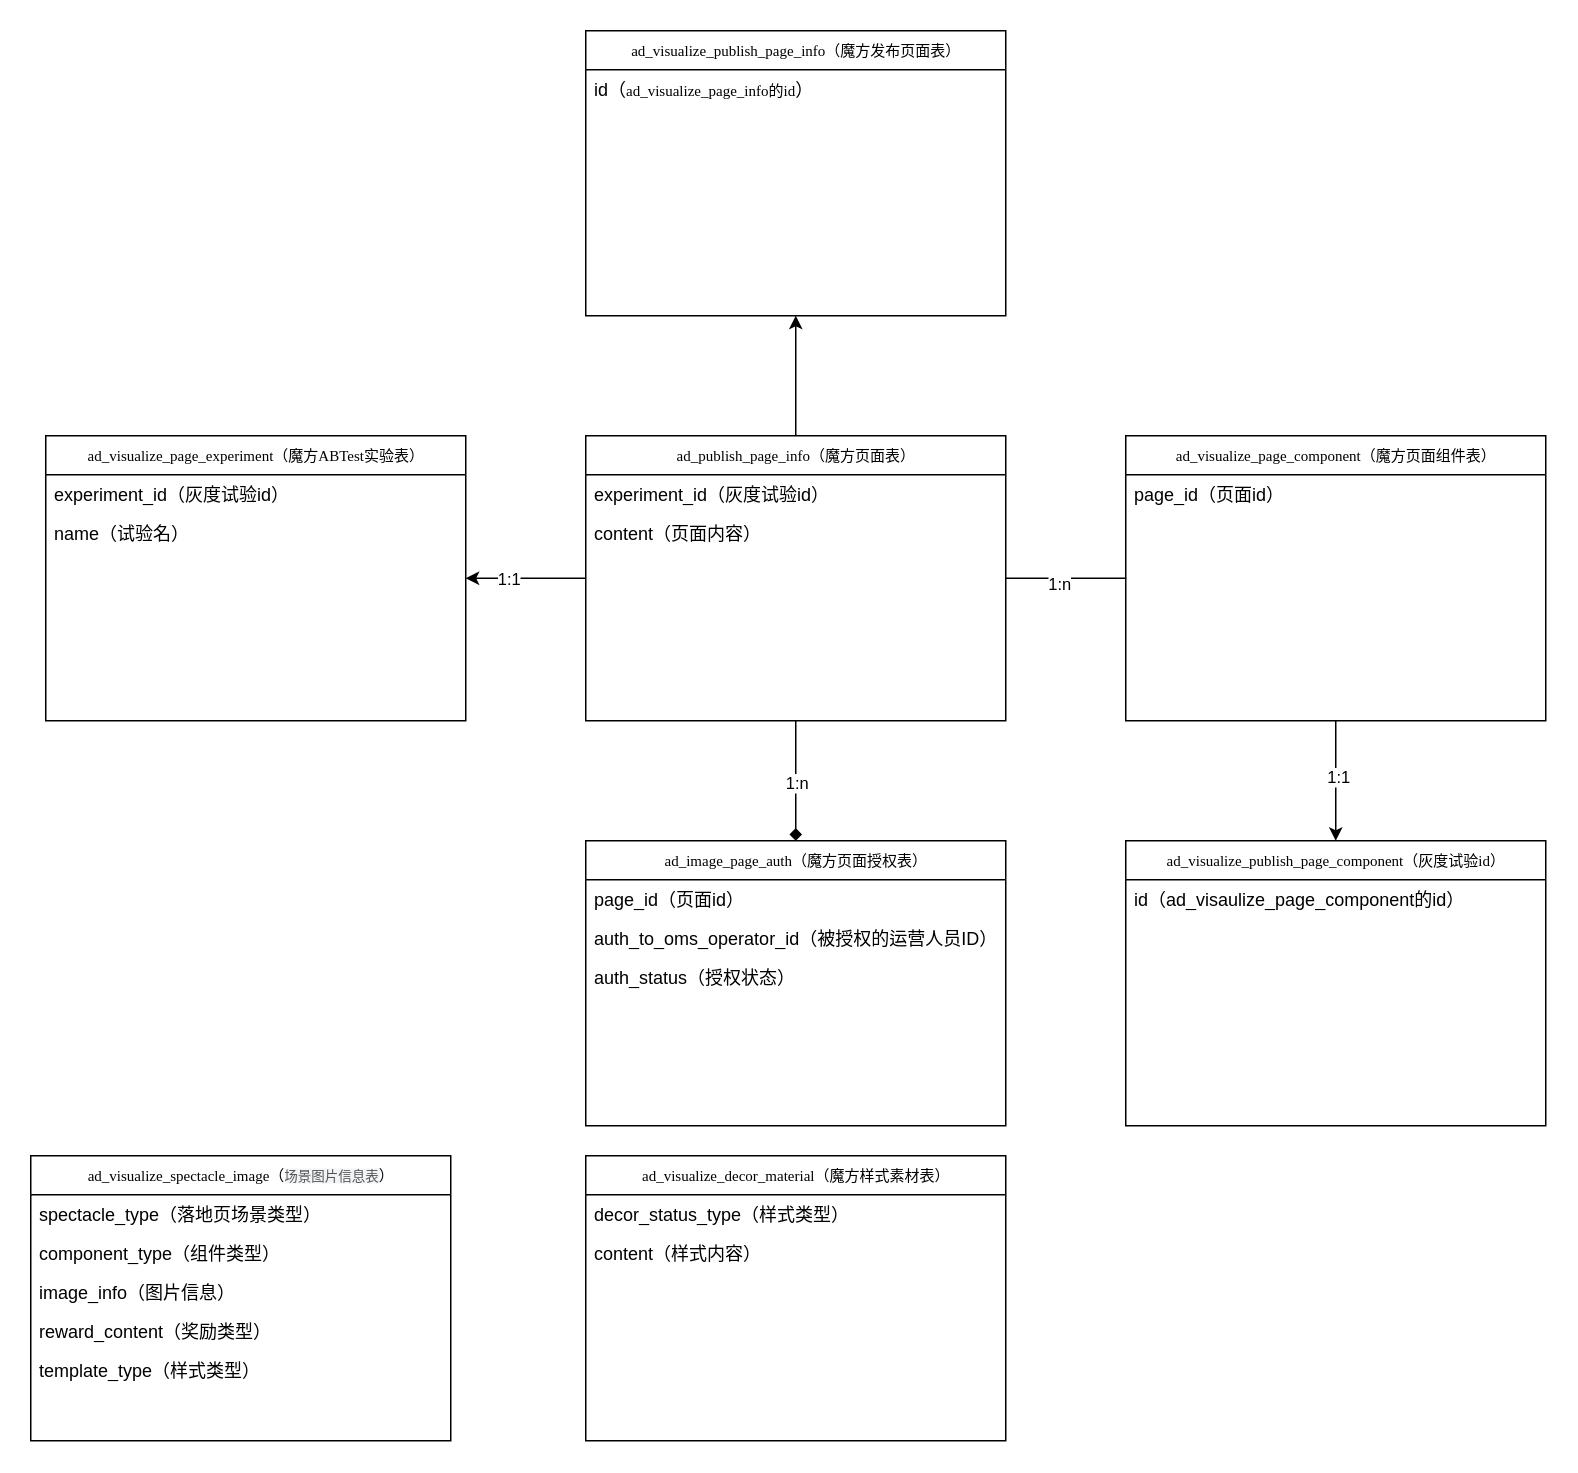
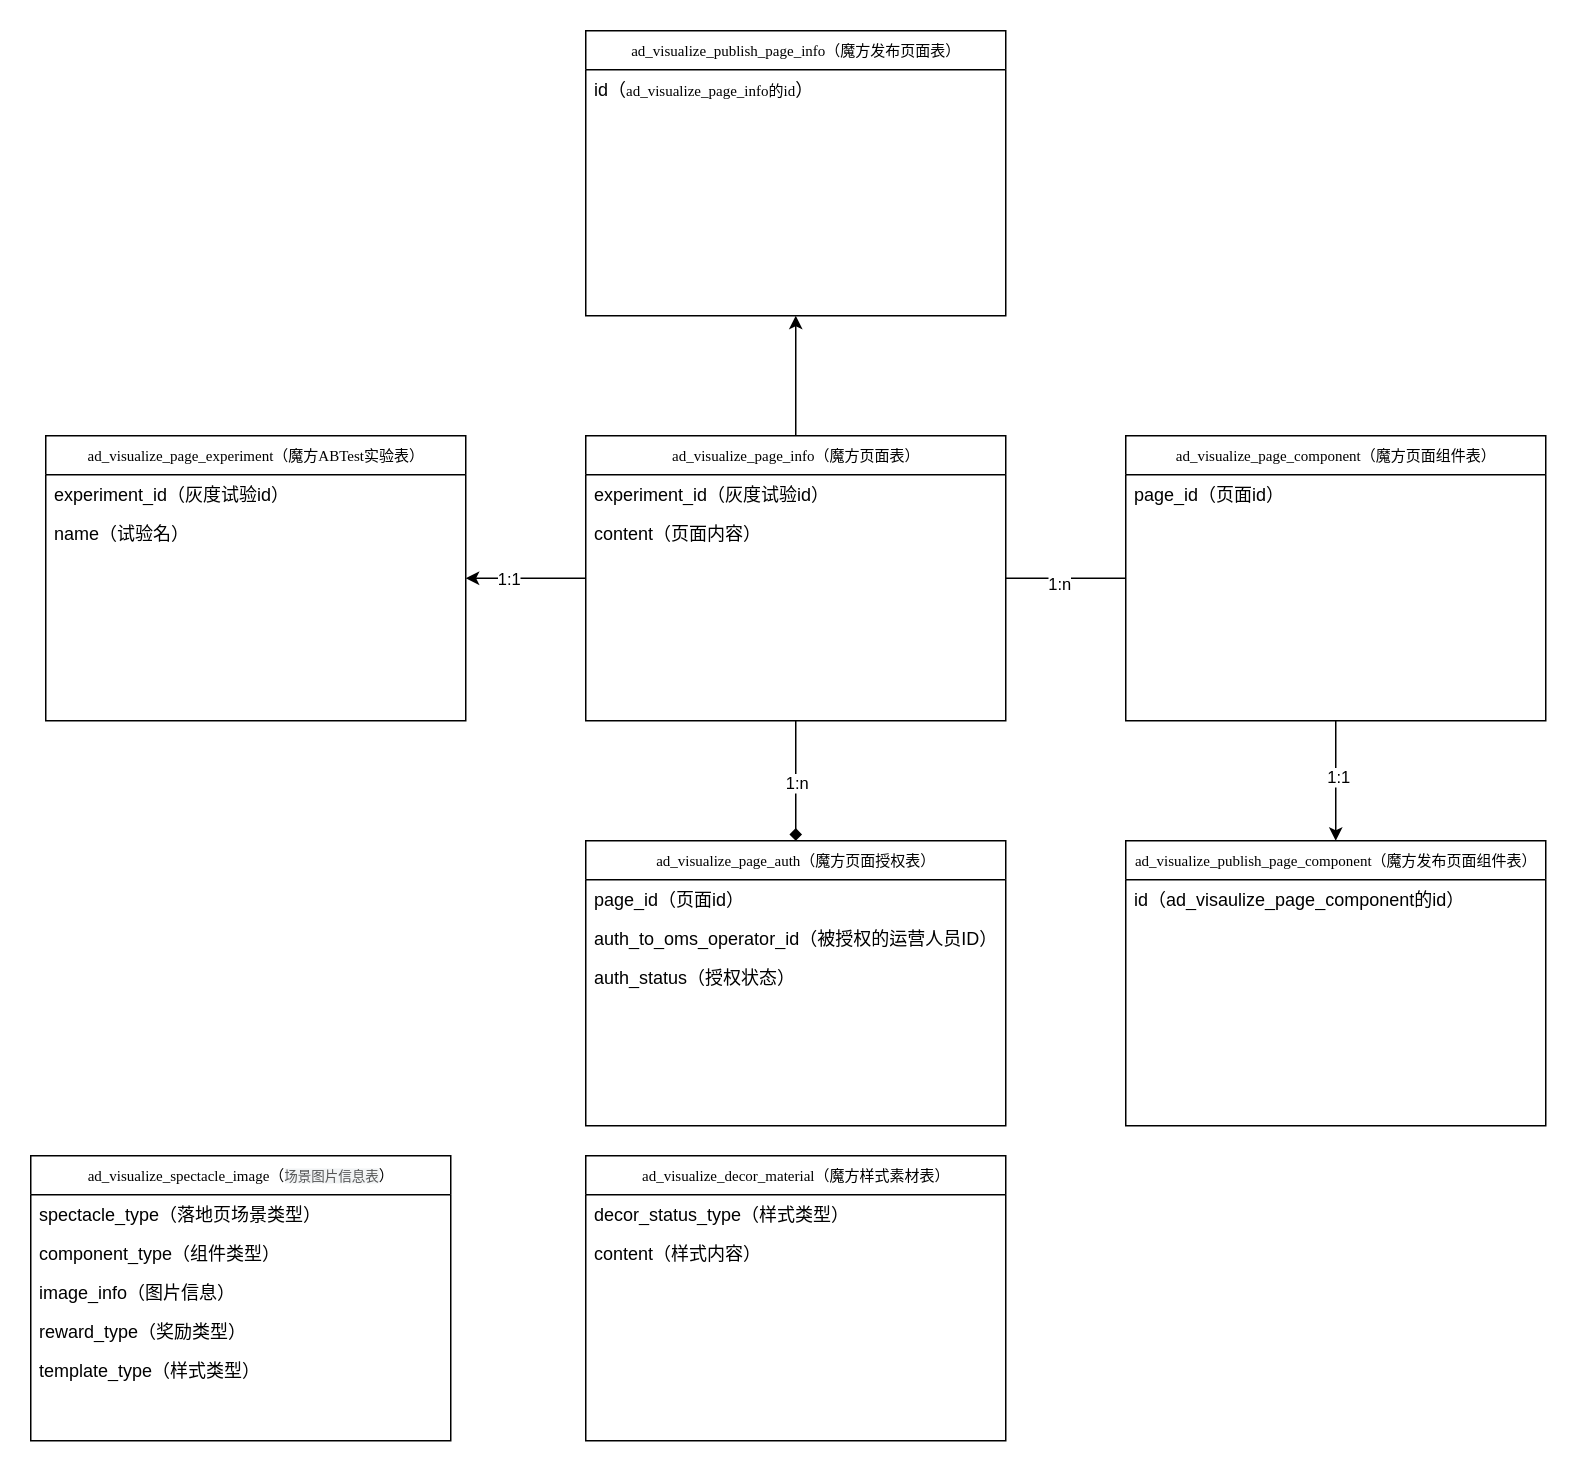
(797, 455) -> (797, 455)
(797, 860) -> (797, 860)
(1337, 860) -> (1337, 860)
(164, 1333) -> (149, 1333)
